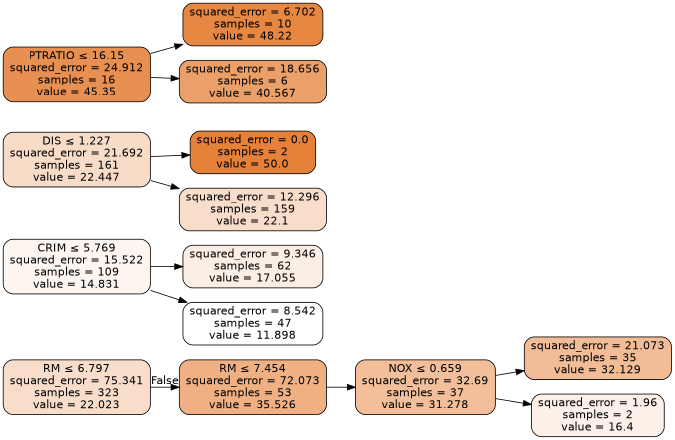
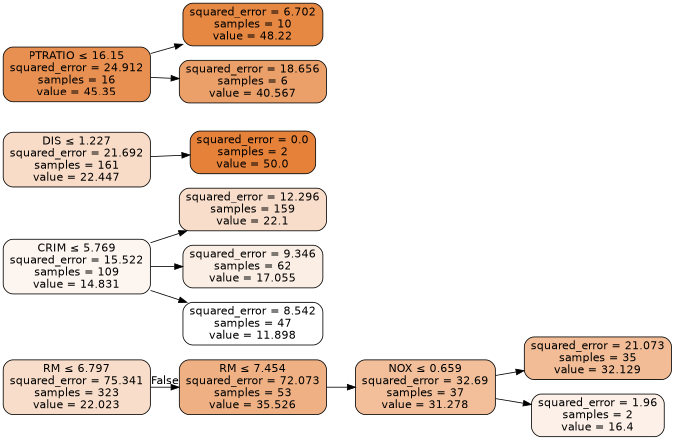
(161, 183) -> (165, 238)
